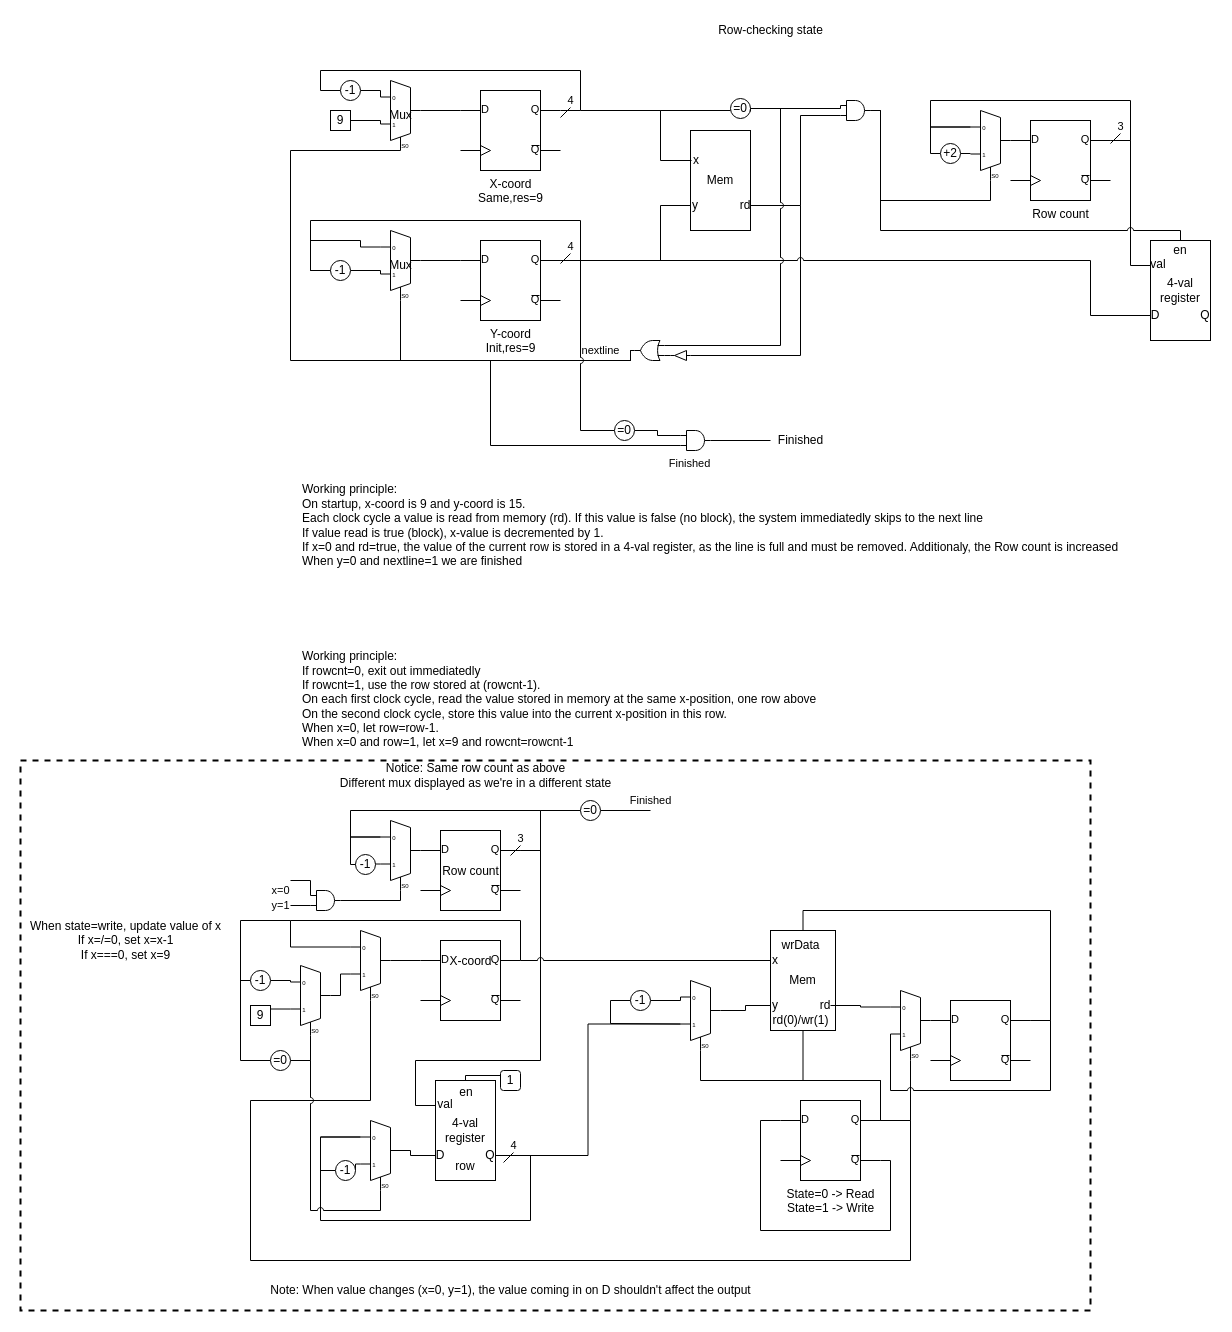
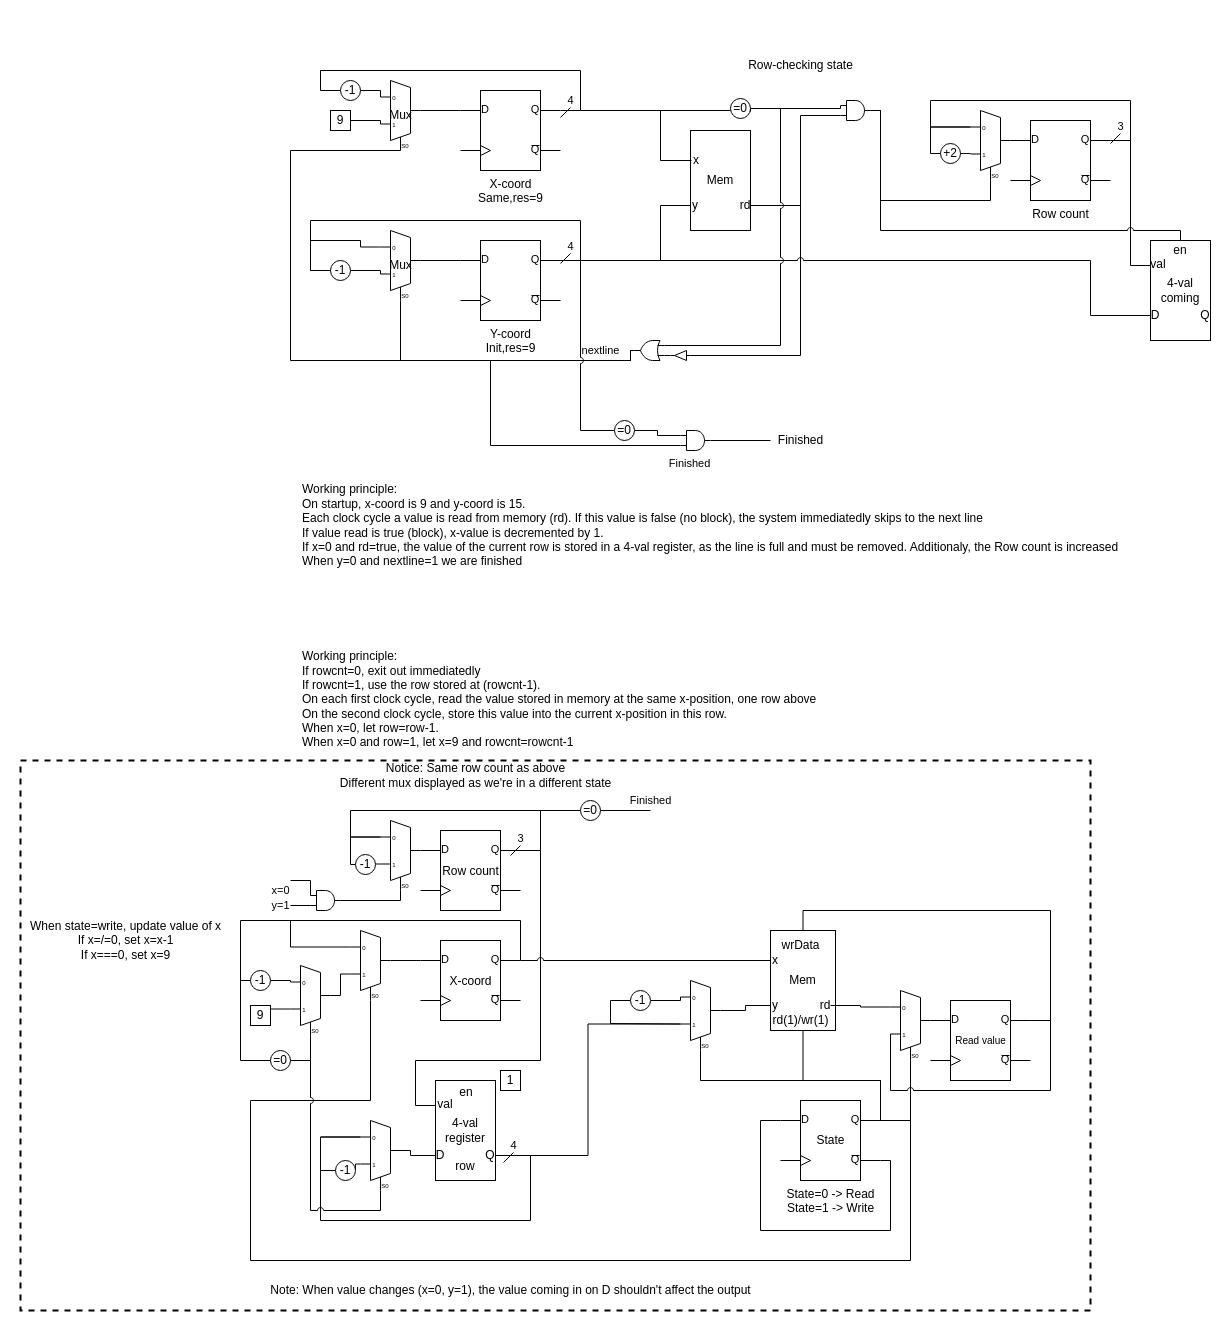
(771, 31) -> (801, 66)
(1181, 291) -> (1181, 291)
(471, 962) -> (471, 982)
(801, 1021) -> (801, 1021)
none -> (981, 1041)
(481, 1076) -> none
(511, 1081) -> (511, 1081)
none -> (831, 1141)
